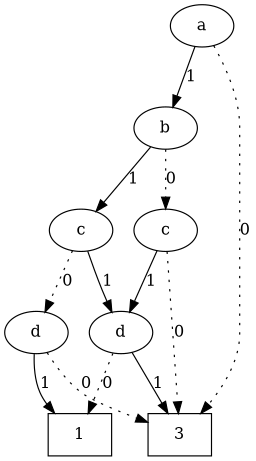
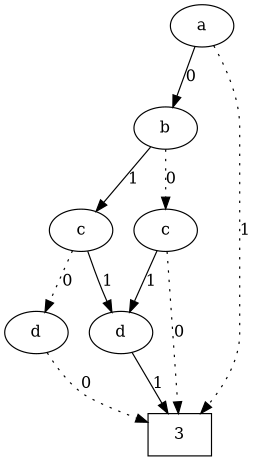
(192, 77) -> (192, 77)
(246, 230) -> (246, 230)
(80, 435) -> none
